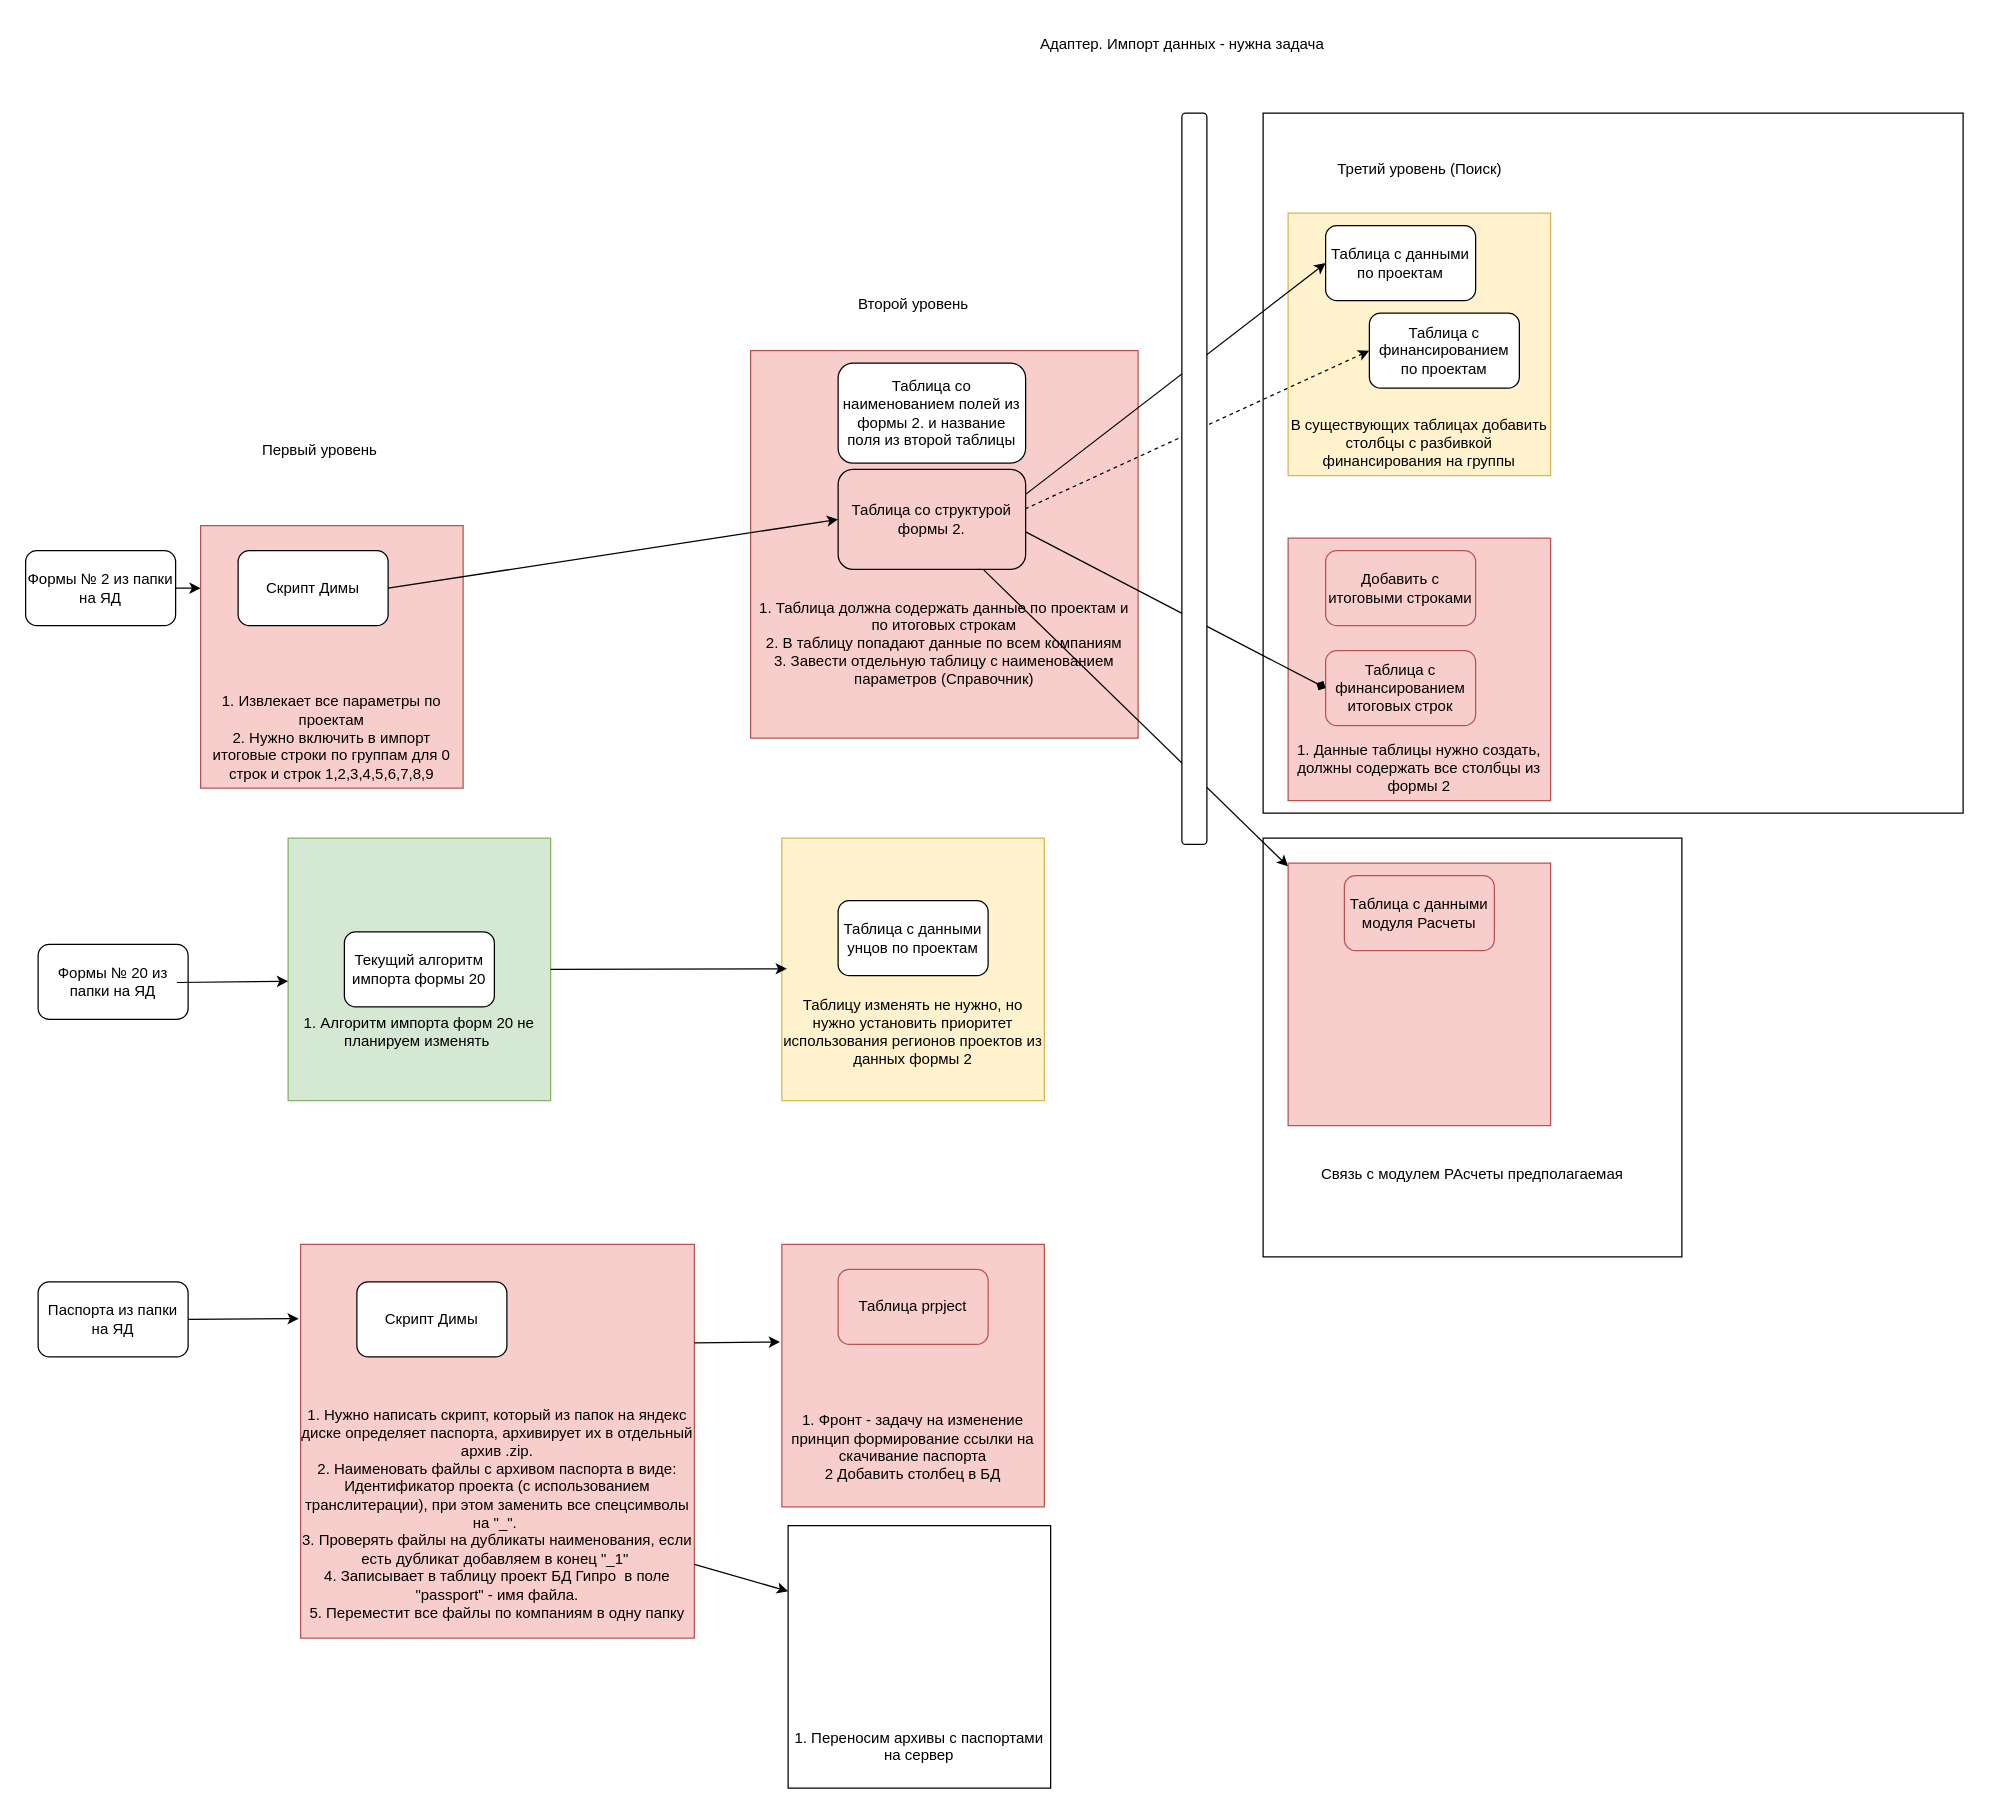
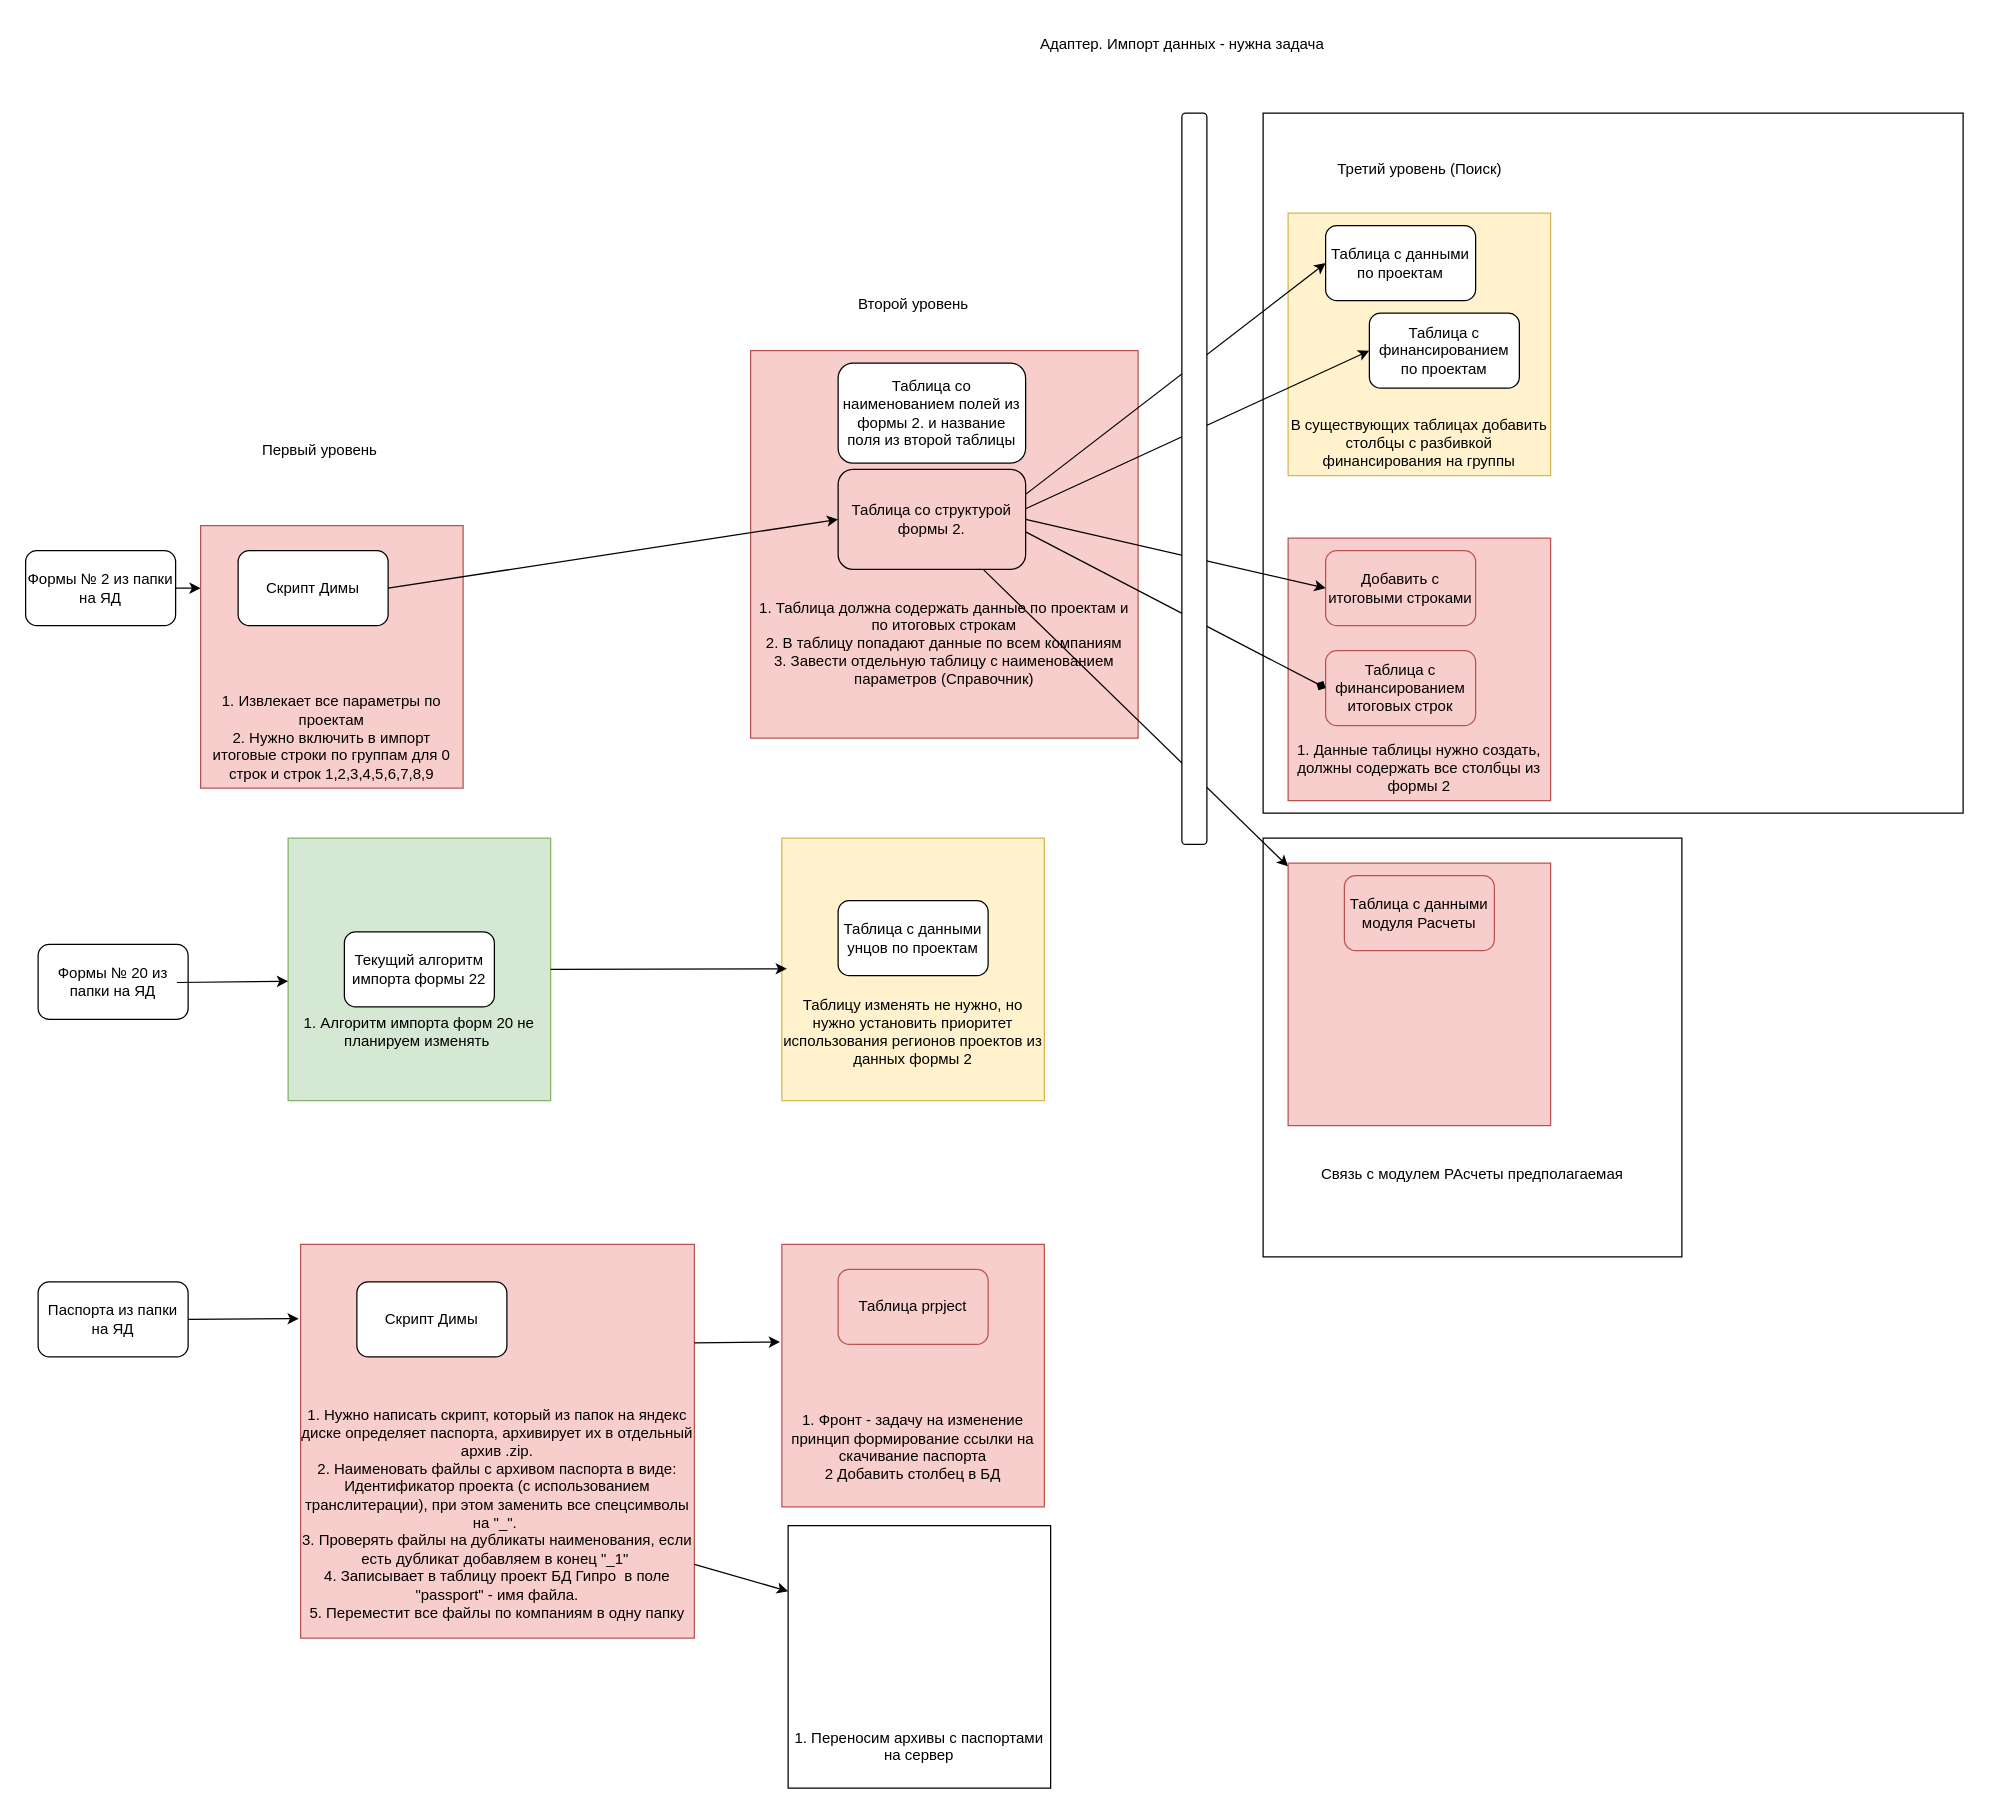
(1104, 473) -> (1104, 473)
none -> (1104, 537)
(419, 969) -> (419, 969)
